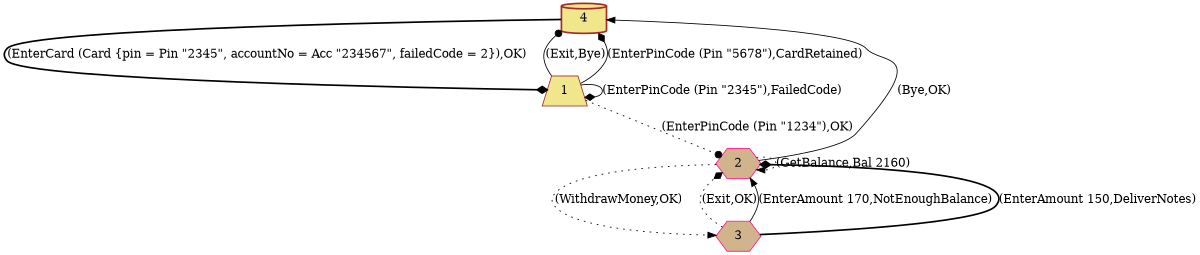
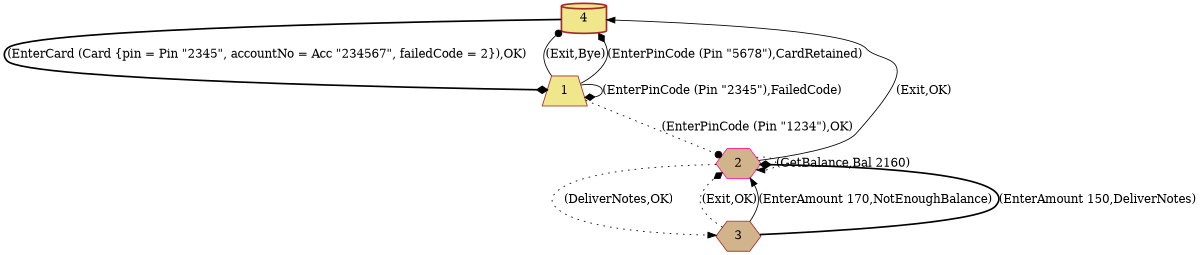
(924, 91) -> (924, 91)
(619, 200) -> (619, 200)
(738, 236) -> (738, 236)
